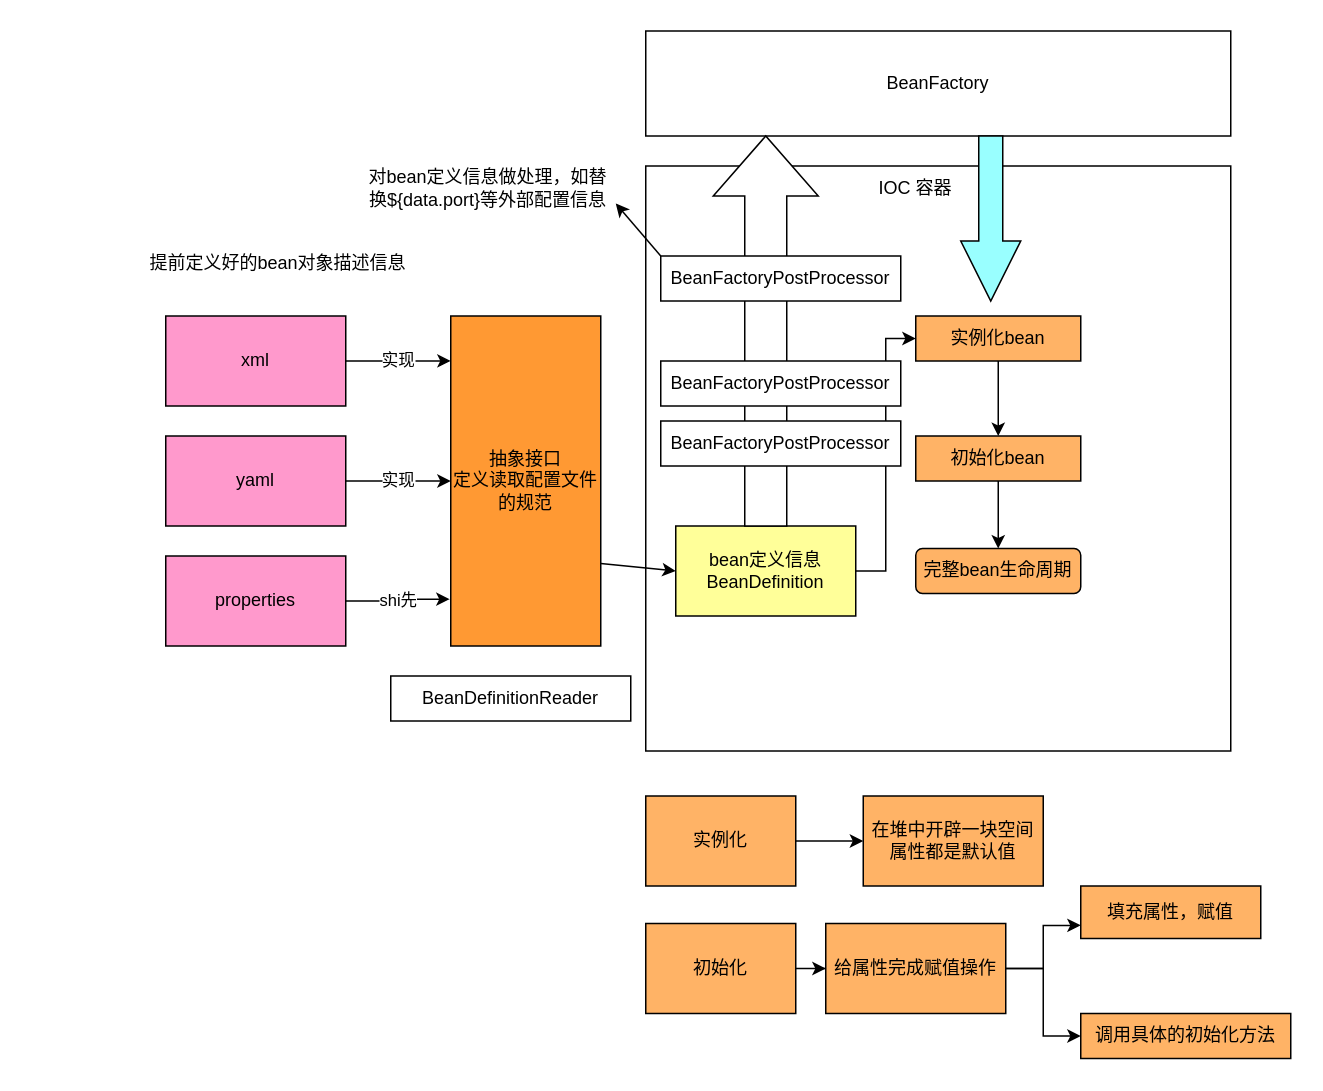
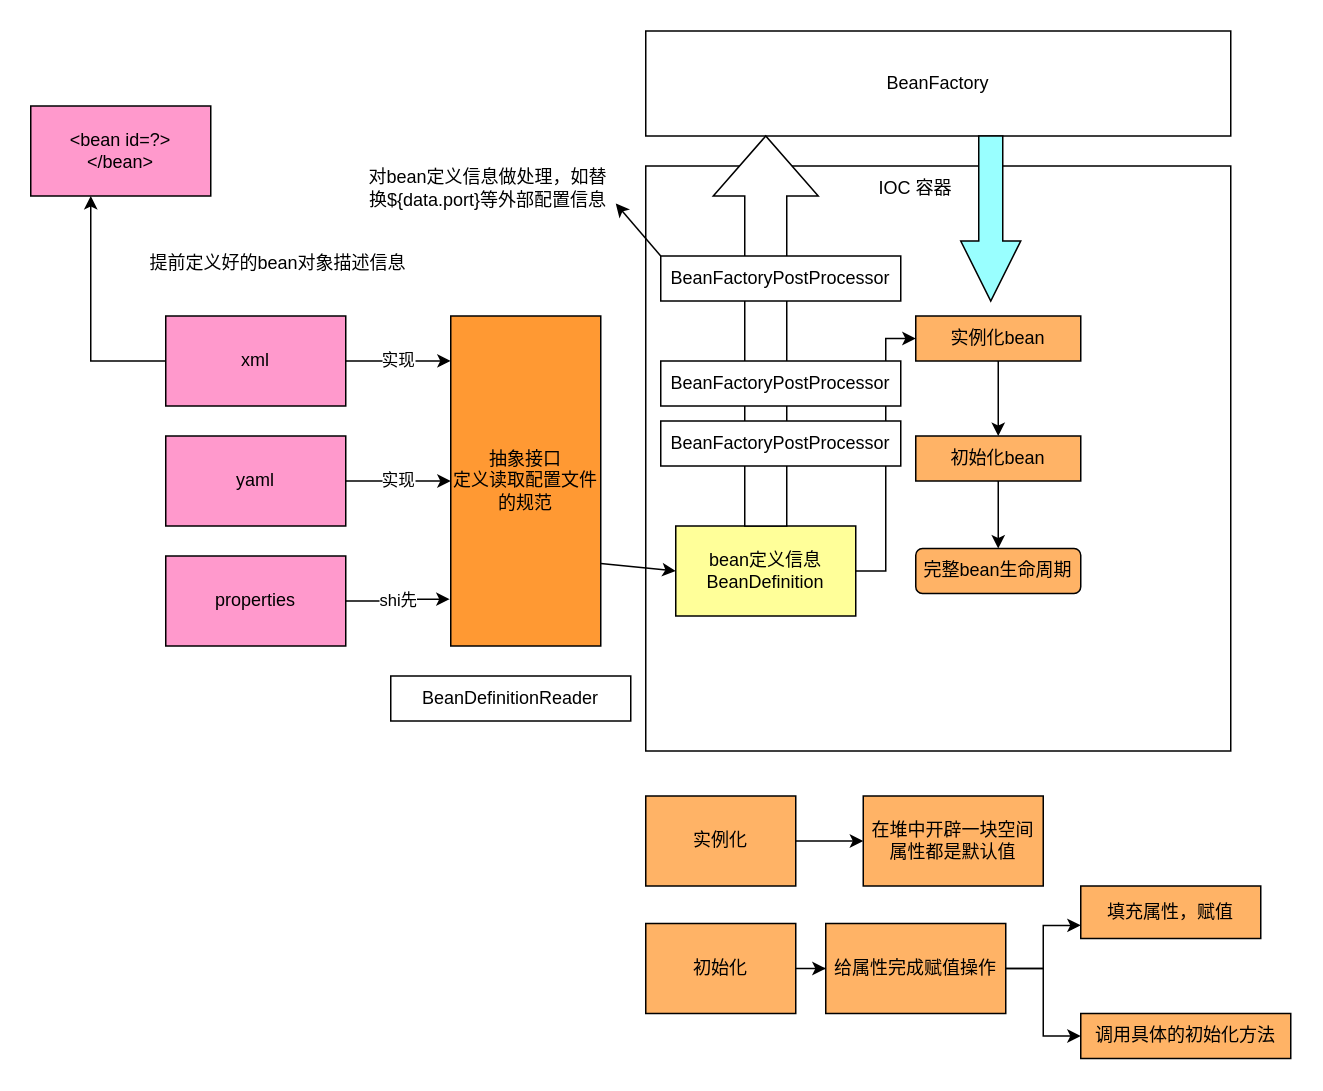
none -> (121, 151)
none -> (91, 321)
